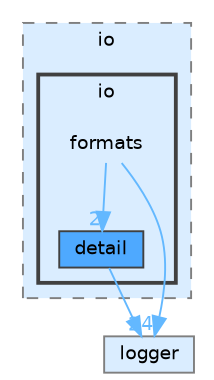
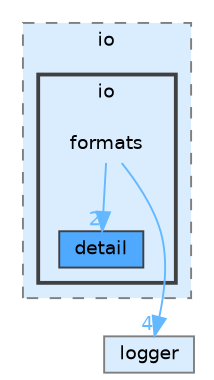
(121, 293) -> none
